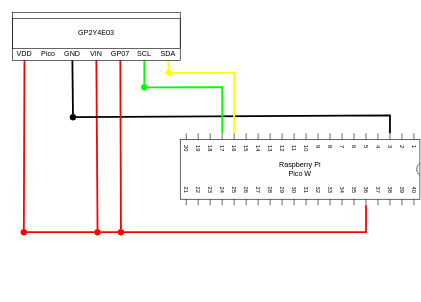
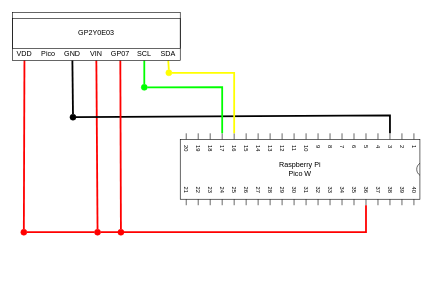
(96, 33) -> (96, 33)
